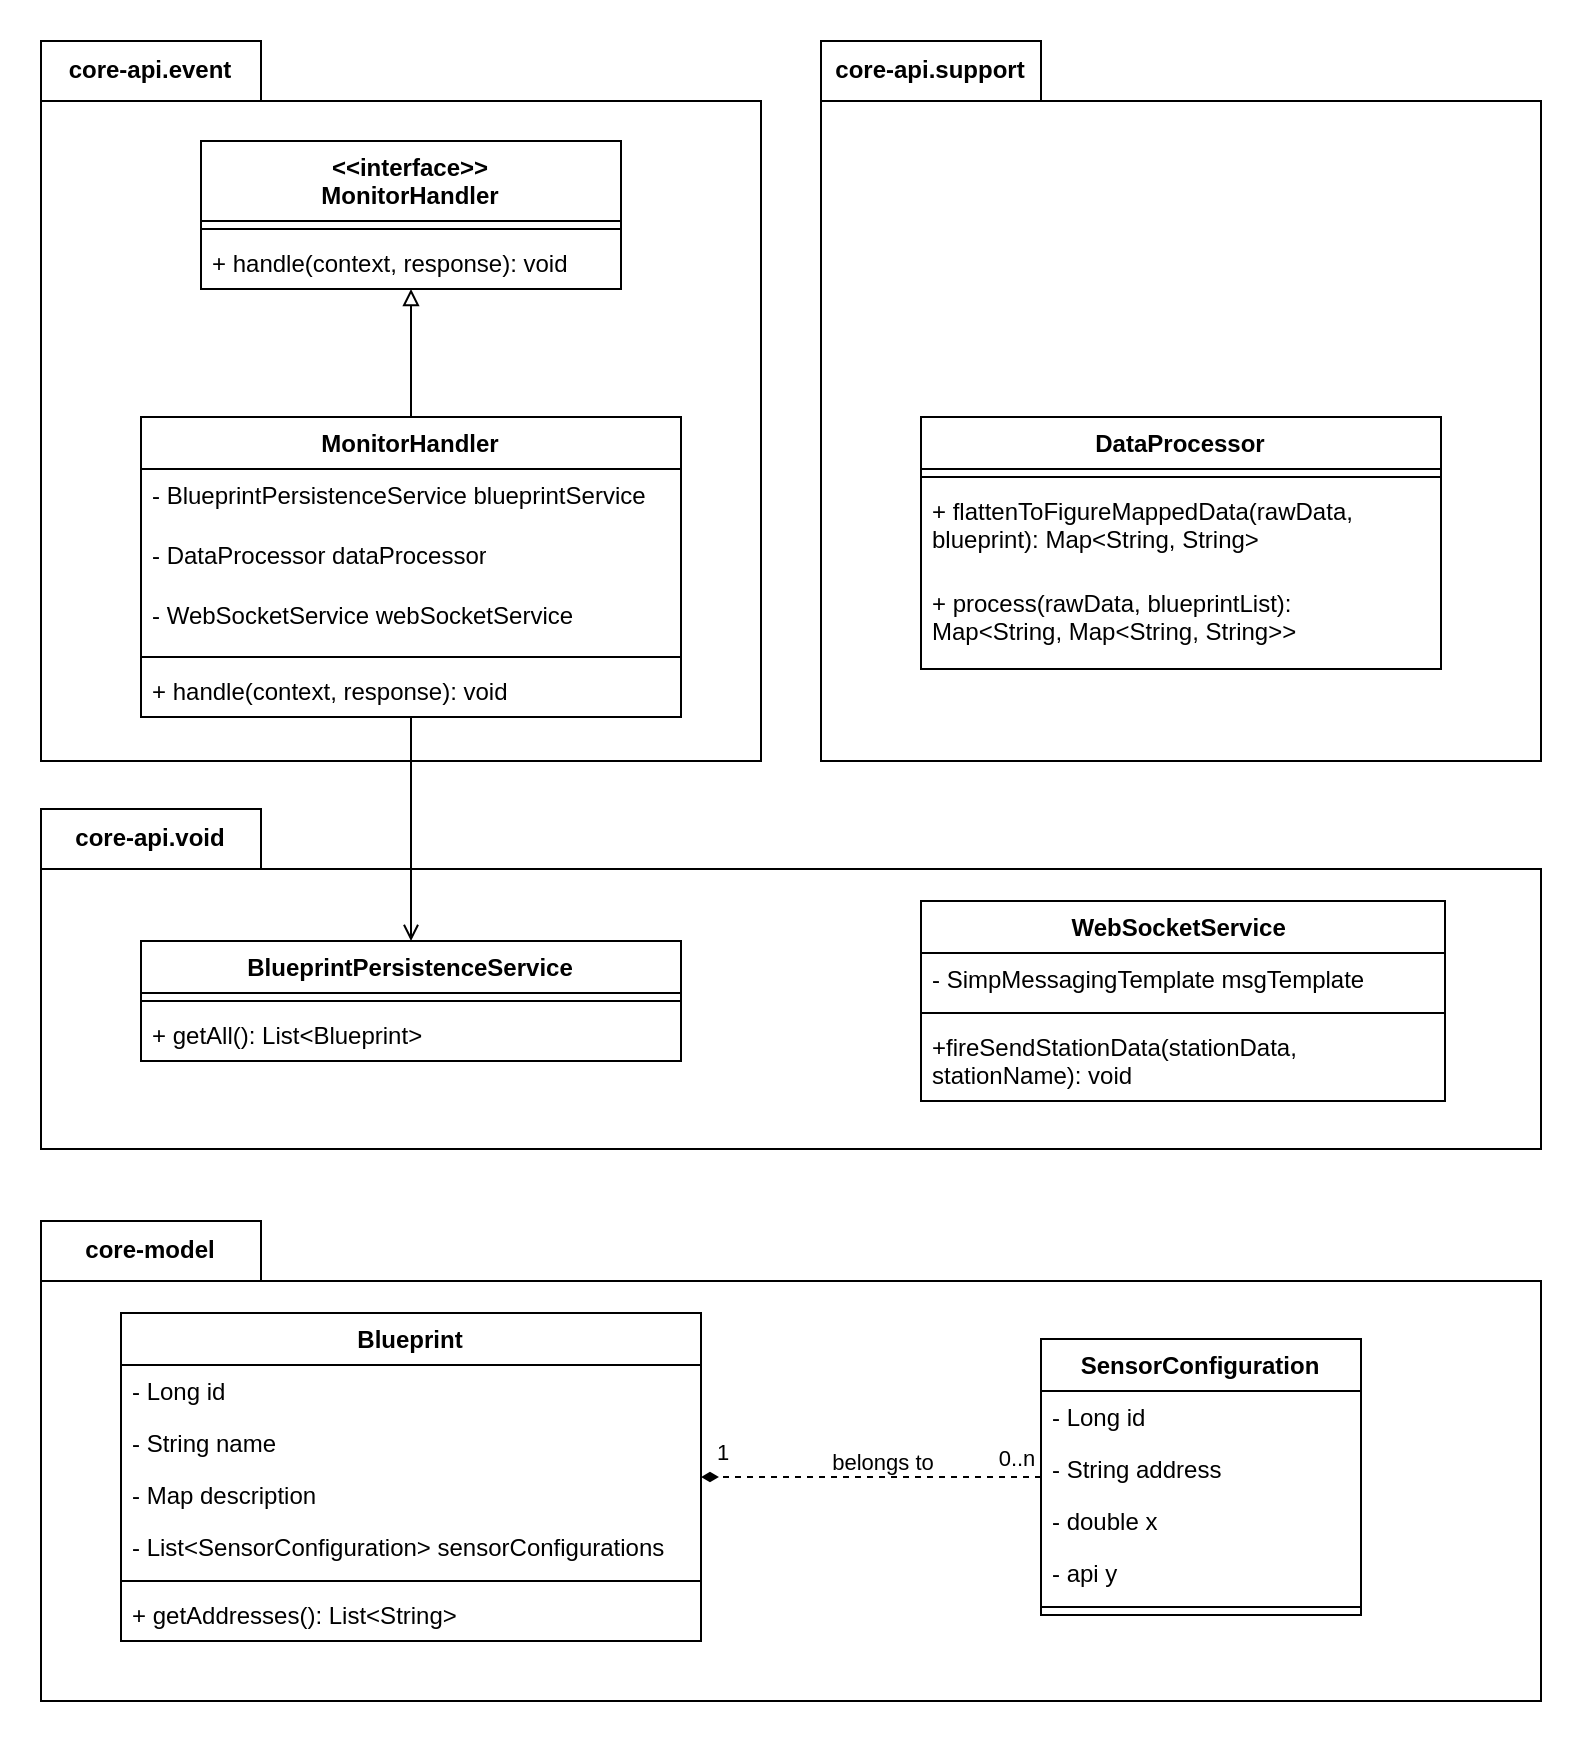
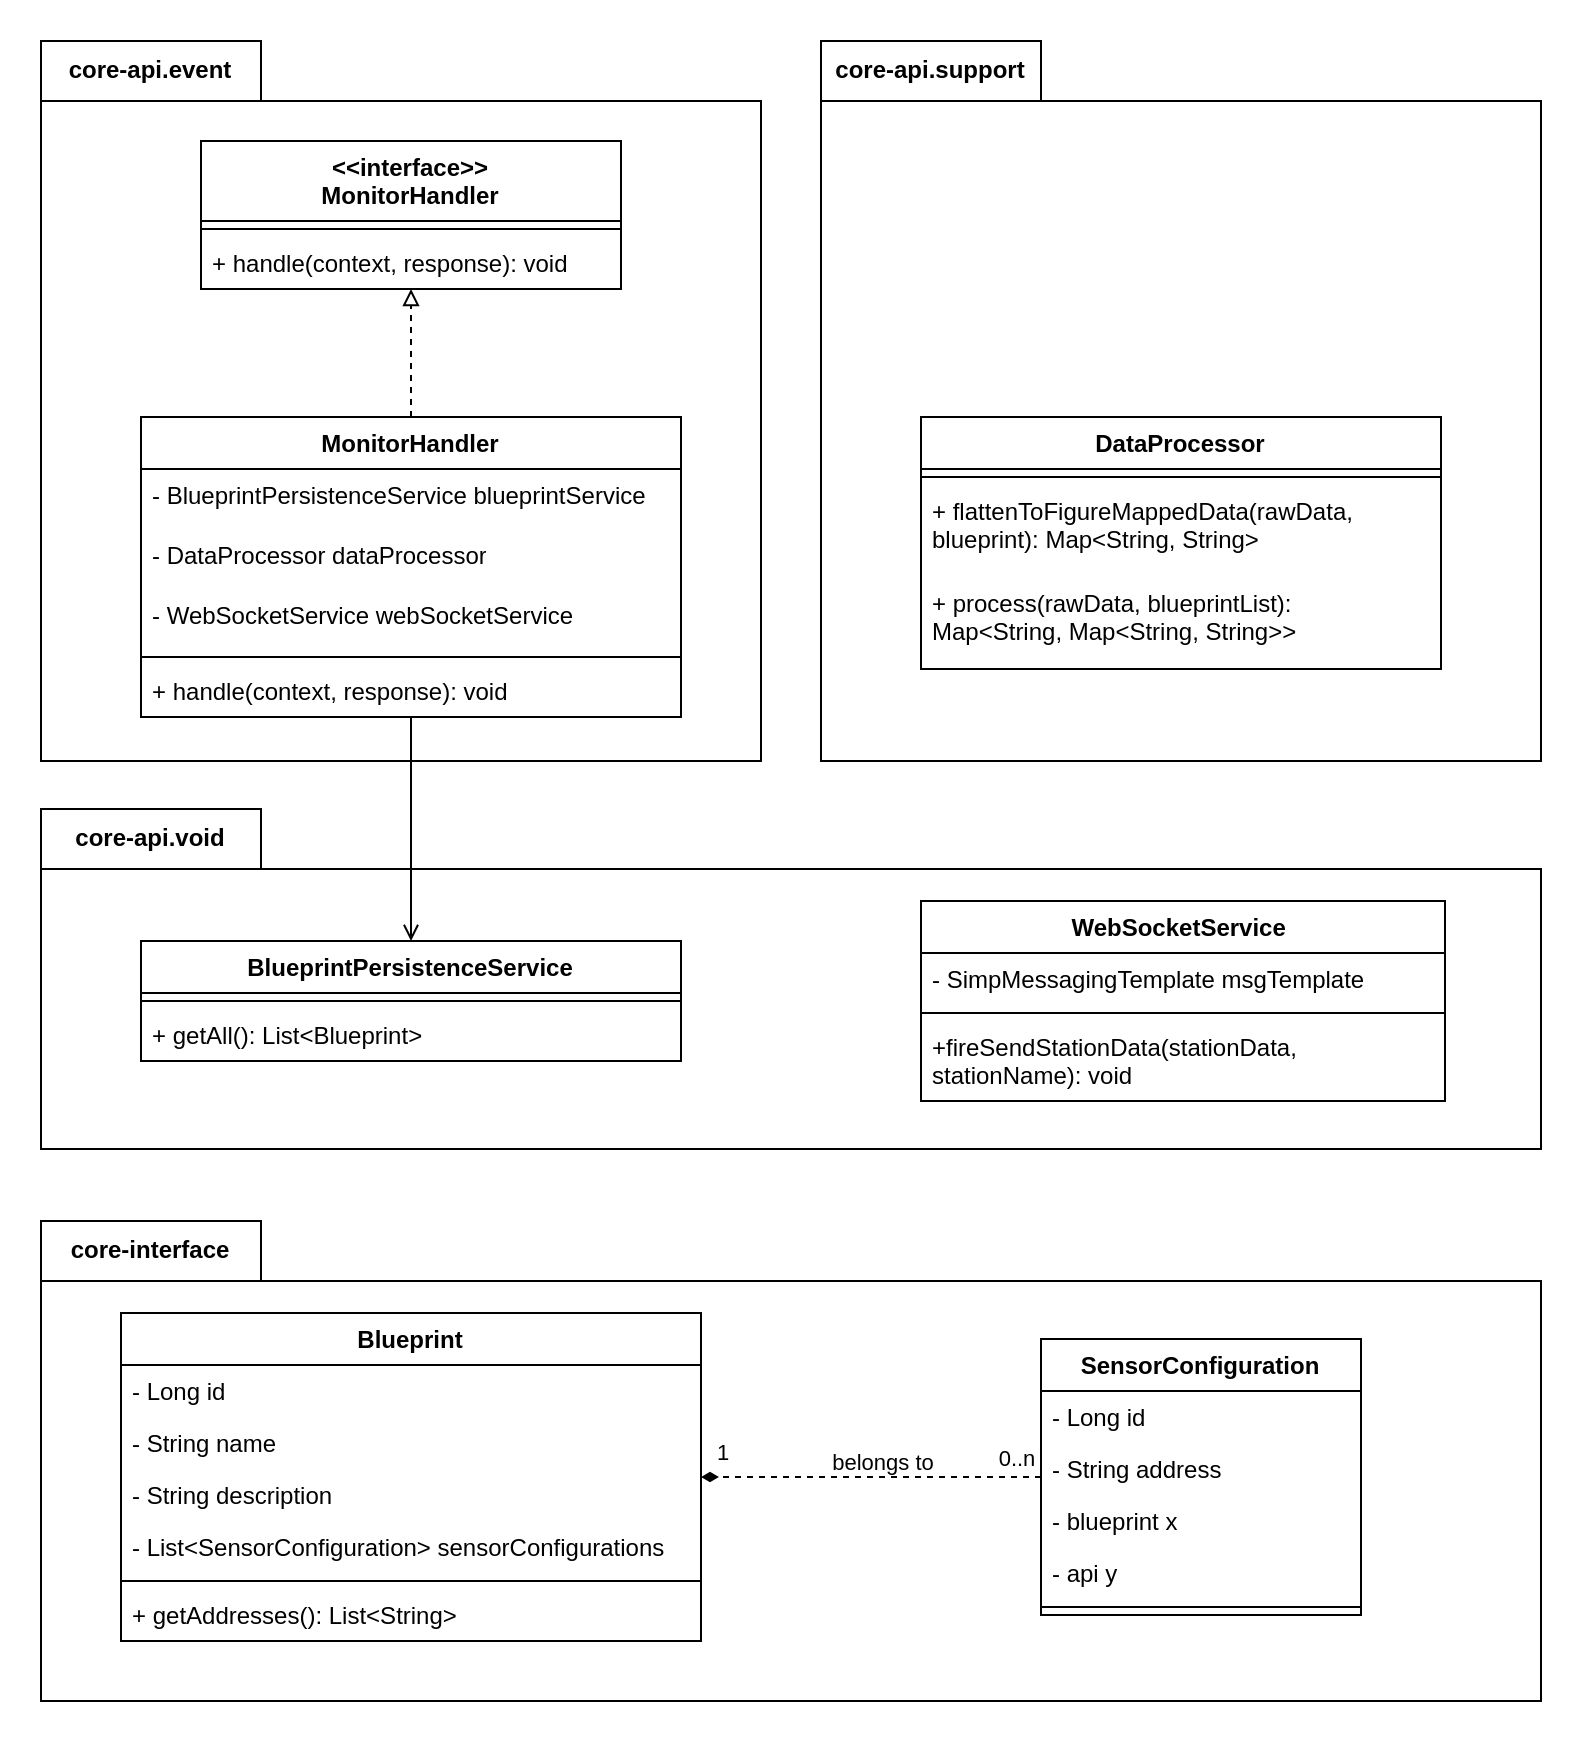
(411, 360) -> (411, 360)
(151, 1251) -> (151, 1251)
(235, 1497) -> (252, 1497)
(1111, 1523) -> (1128, 1523)
